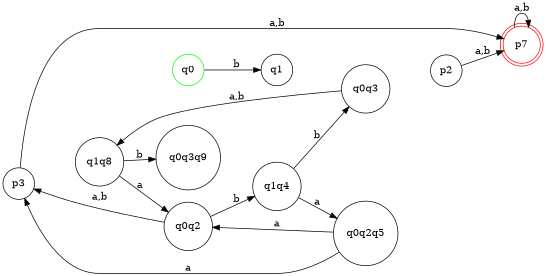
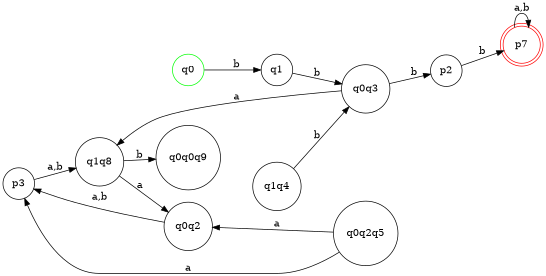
(211, 29) -> (52, 175)
(483, 51) -> (483, 51)
none -> (314, 78)
none -> (406, 80)
(237, 97) -> (237, 97)
(188, 158) -> (188, 158)
(315, 206) -> none
(229, 208) -> none
